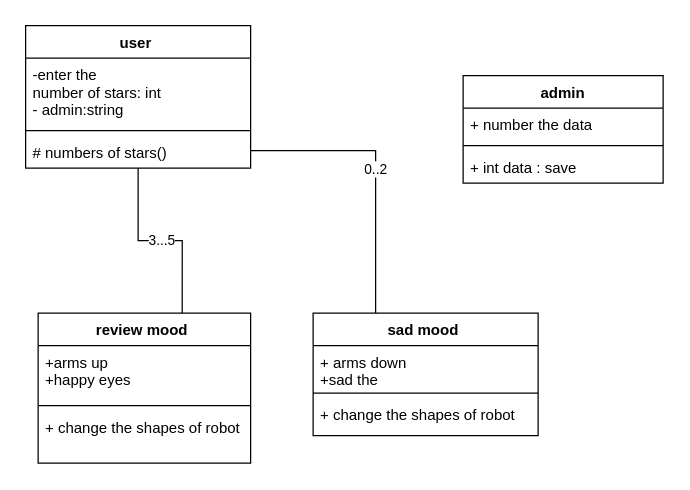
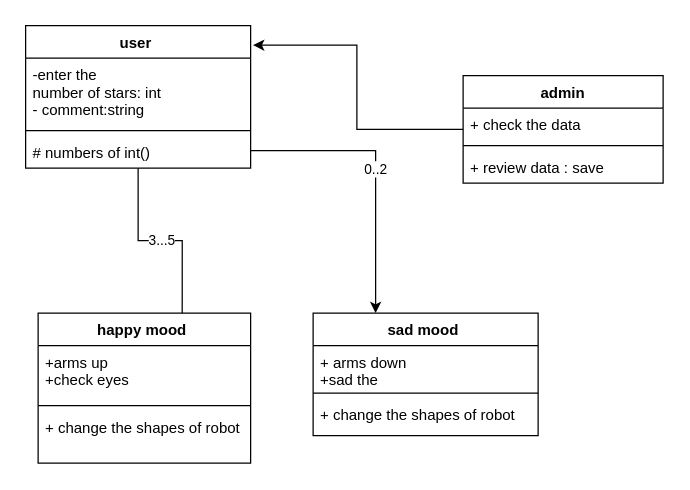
(73, 75) -> (73, 75)
none -> (357, 92)
(536, 125) -> (531, 125)
(111, 153) -> (100, 153)
(530, 168) -> (542, 168)
(376, 306) -> (376, 303)
(144, 330) -> (144, 330)
(77, 363) -> (77, 363)
